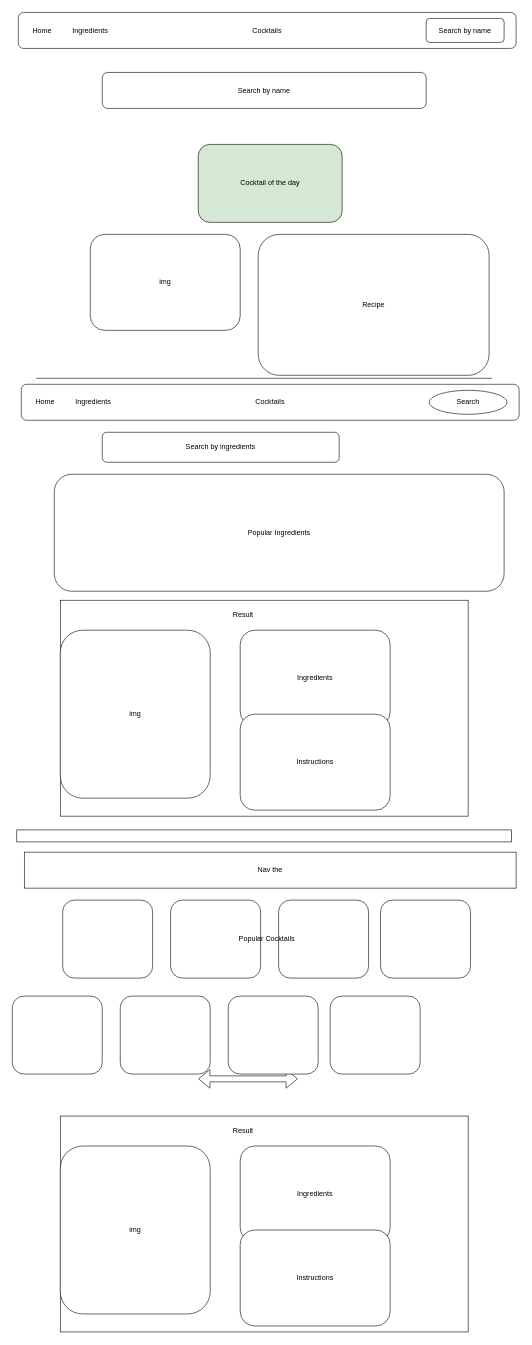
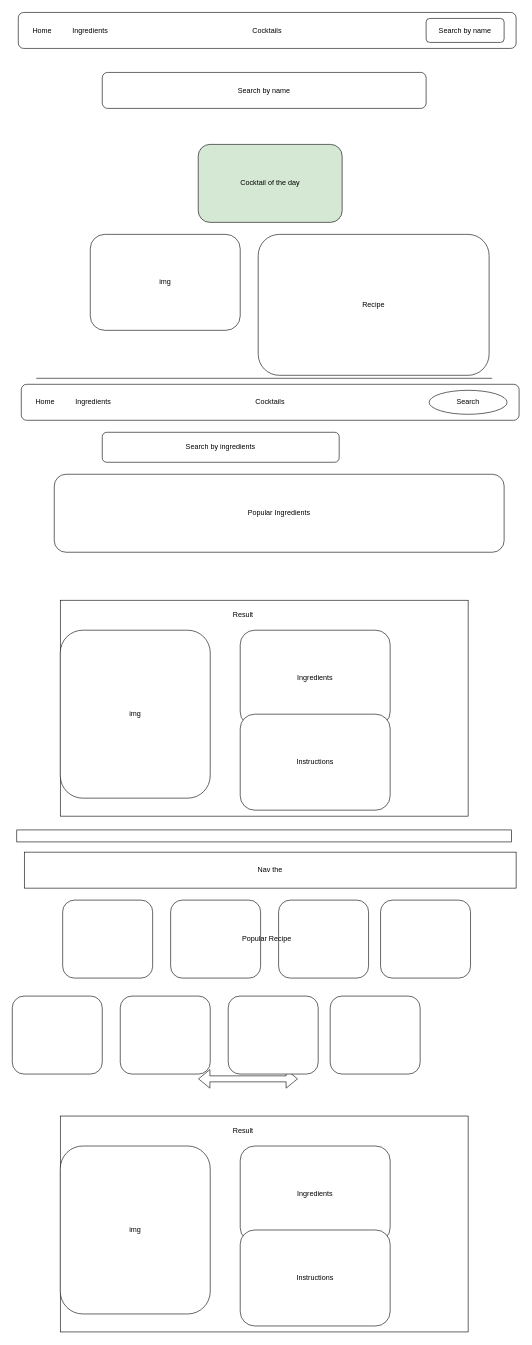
(279, 533) -> (279, 513)
(267, 939) -> (267, 939)
